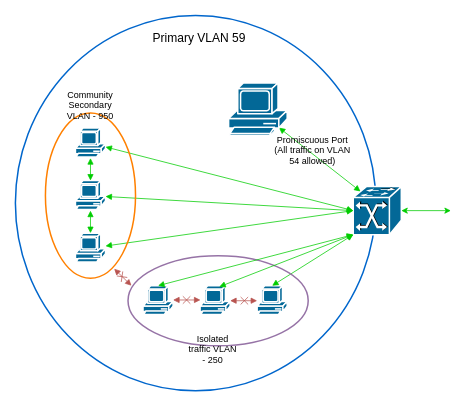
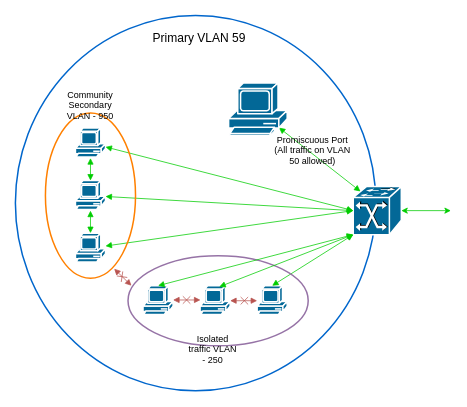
(312, 150) -> (312, 150)
